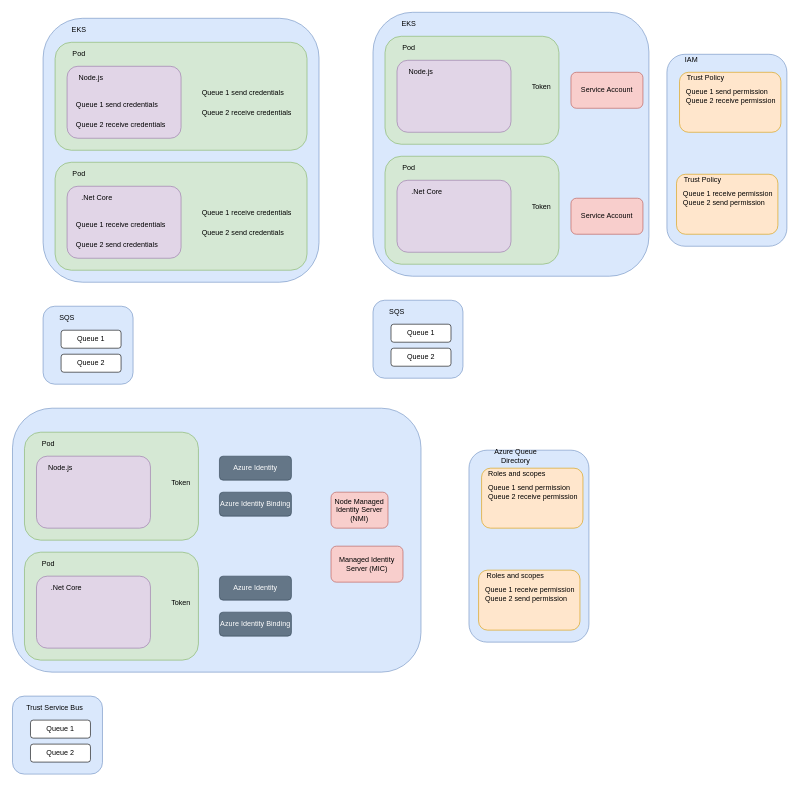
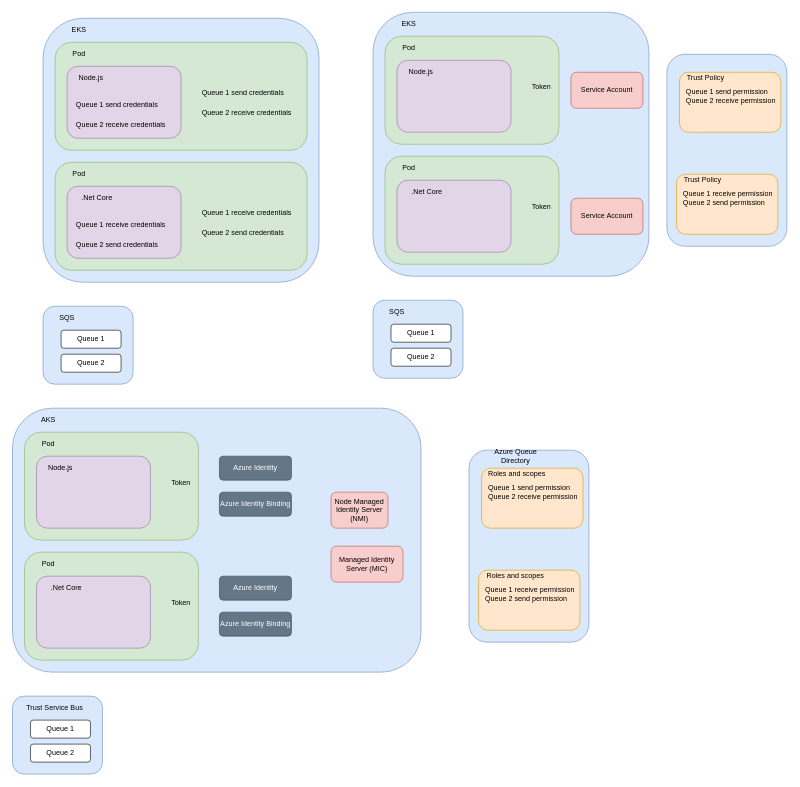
(692, 60) -> none
none -> (48, 420)
